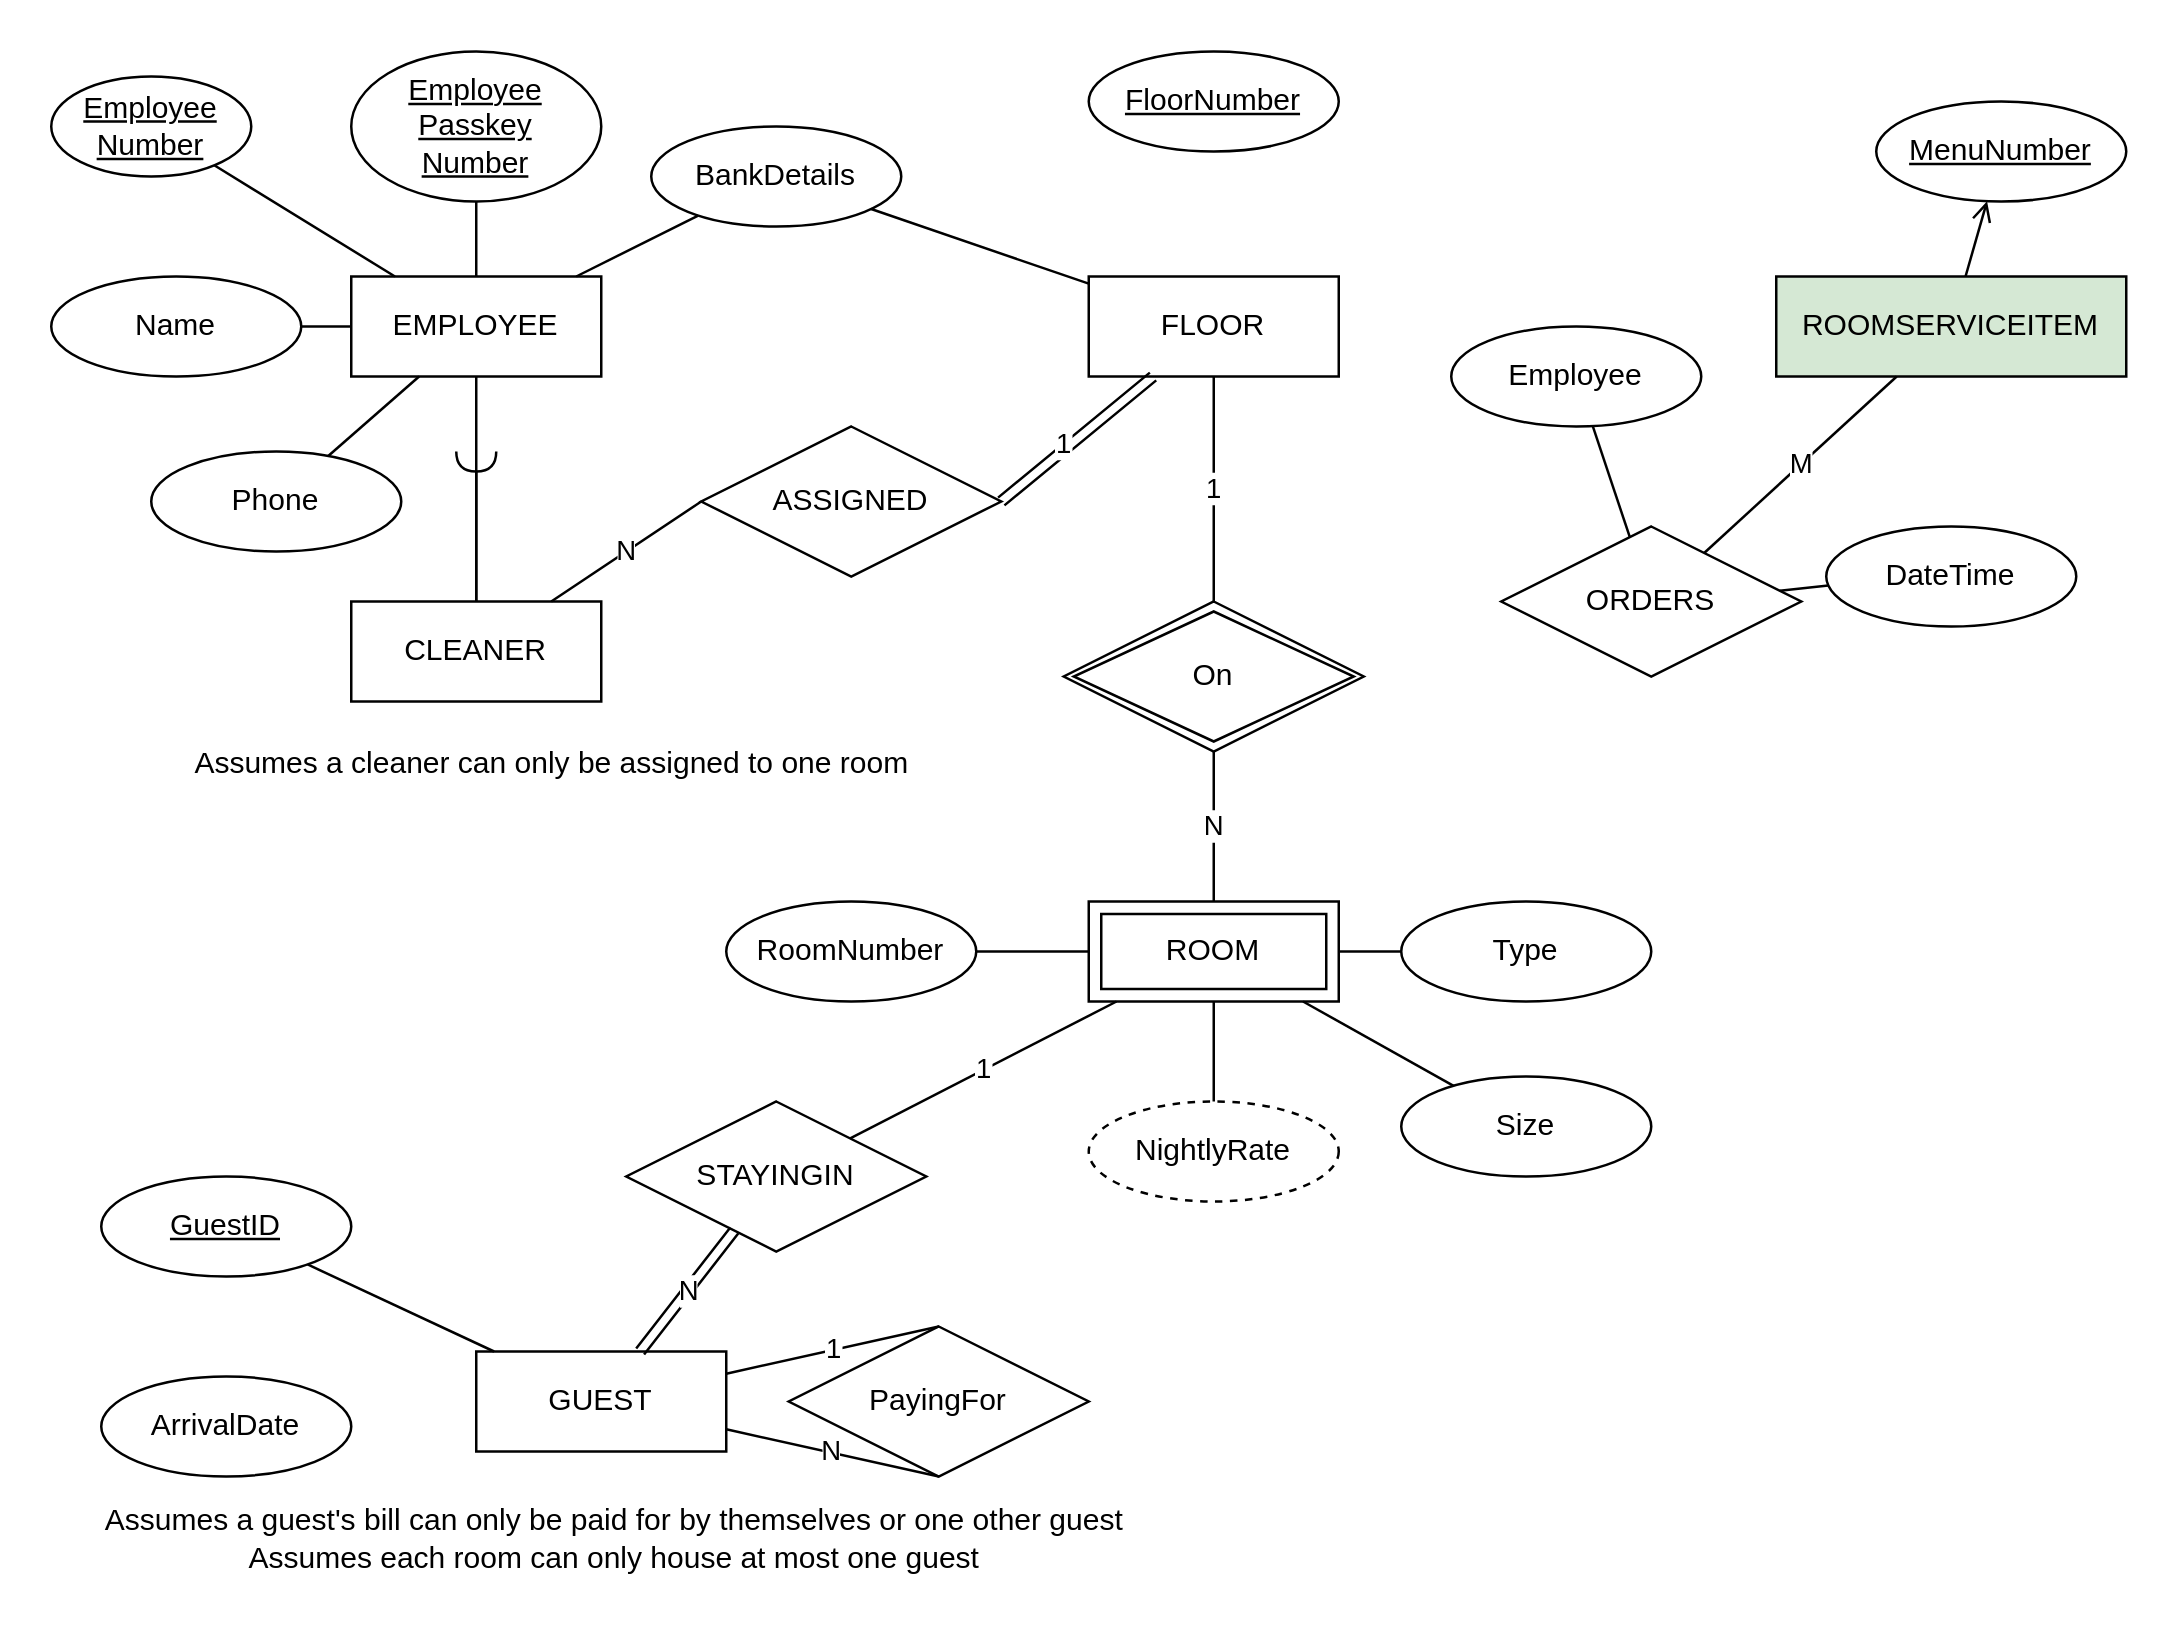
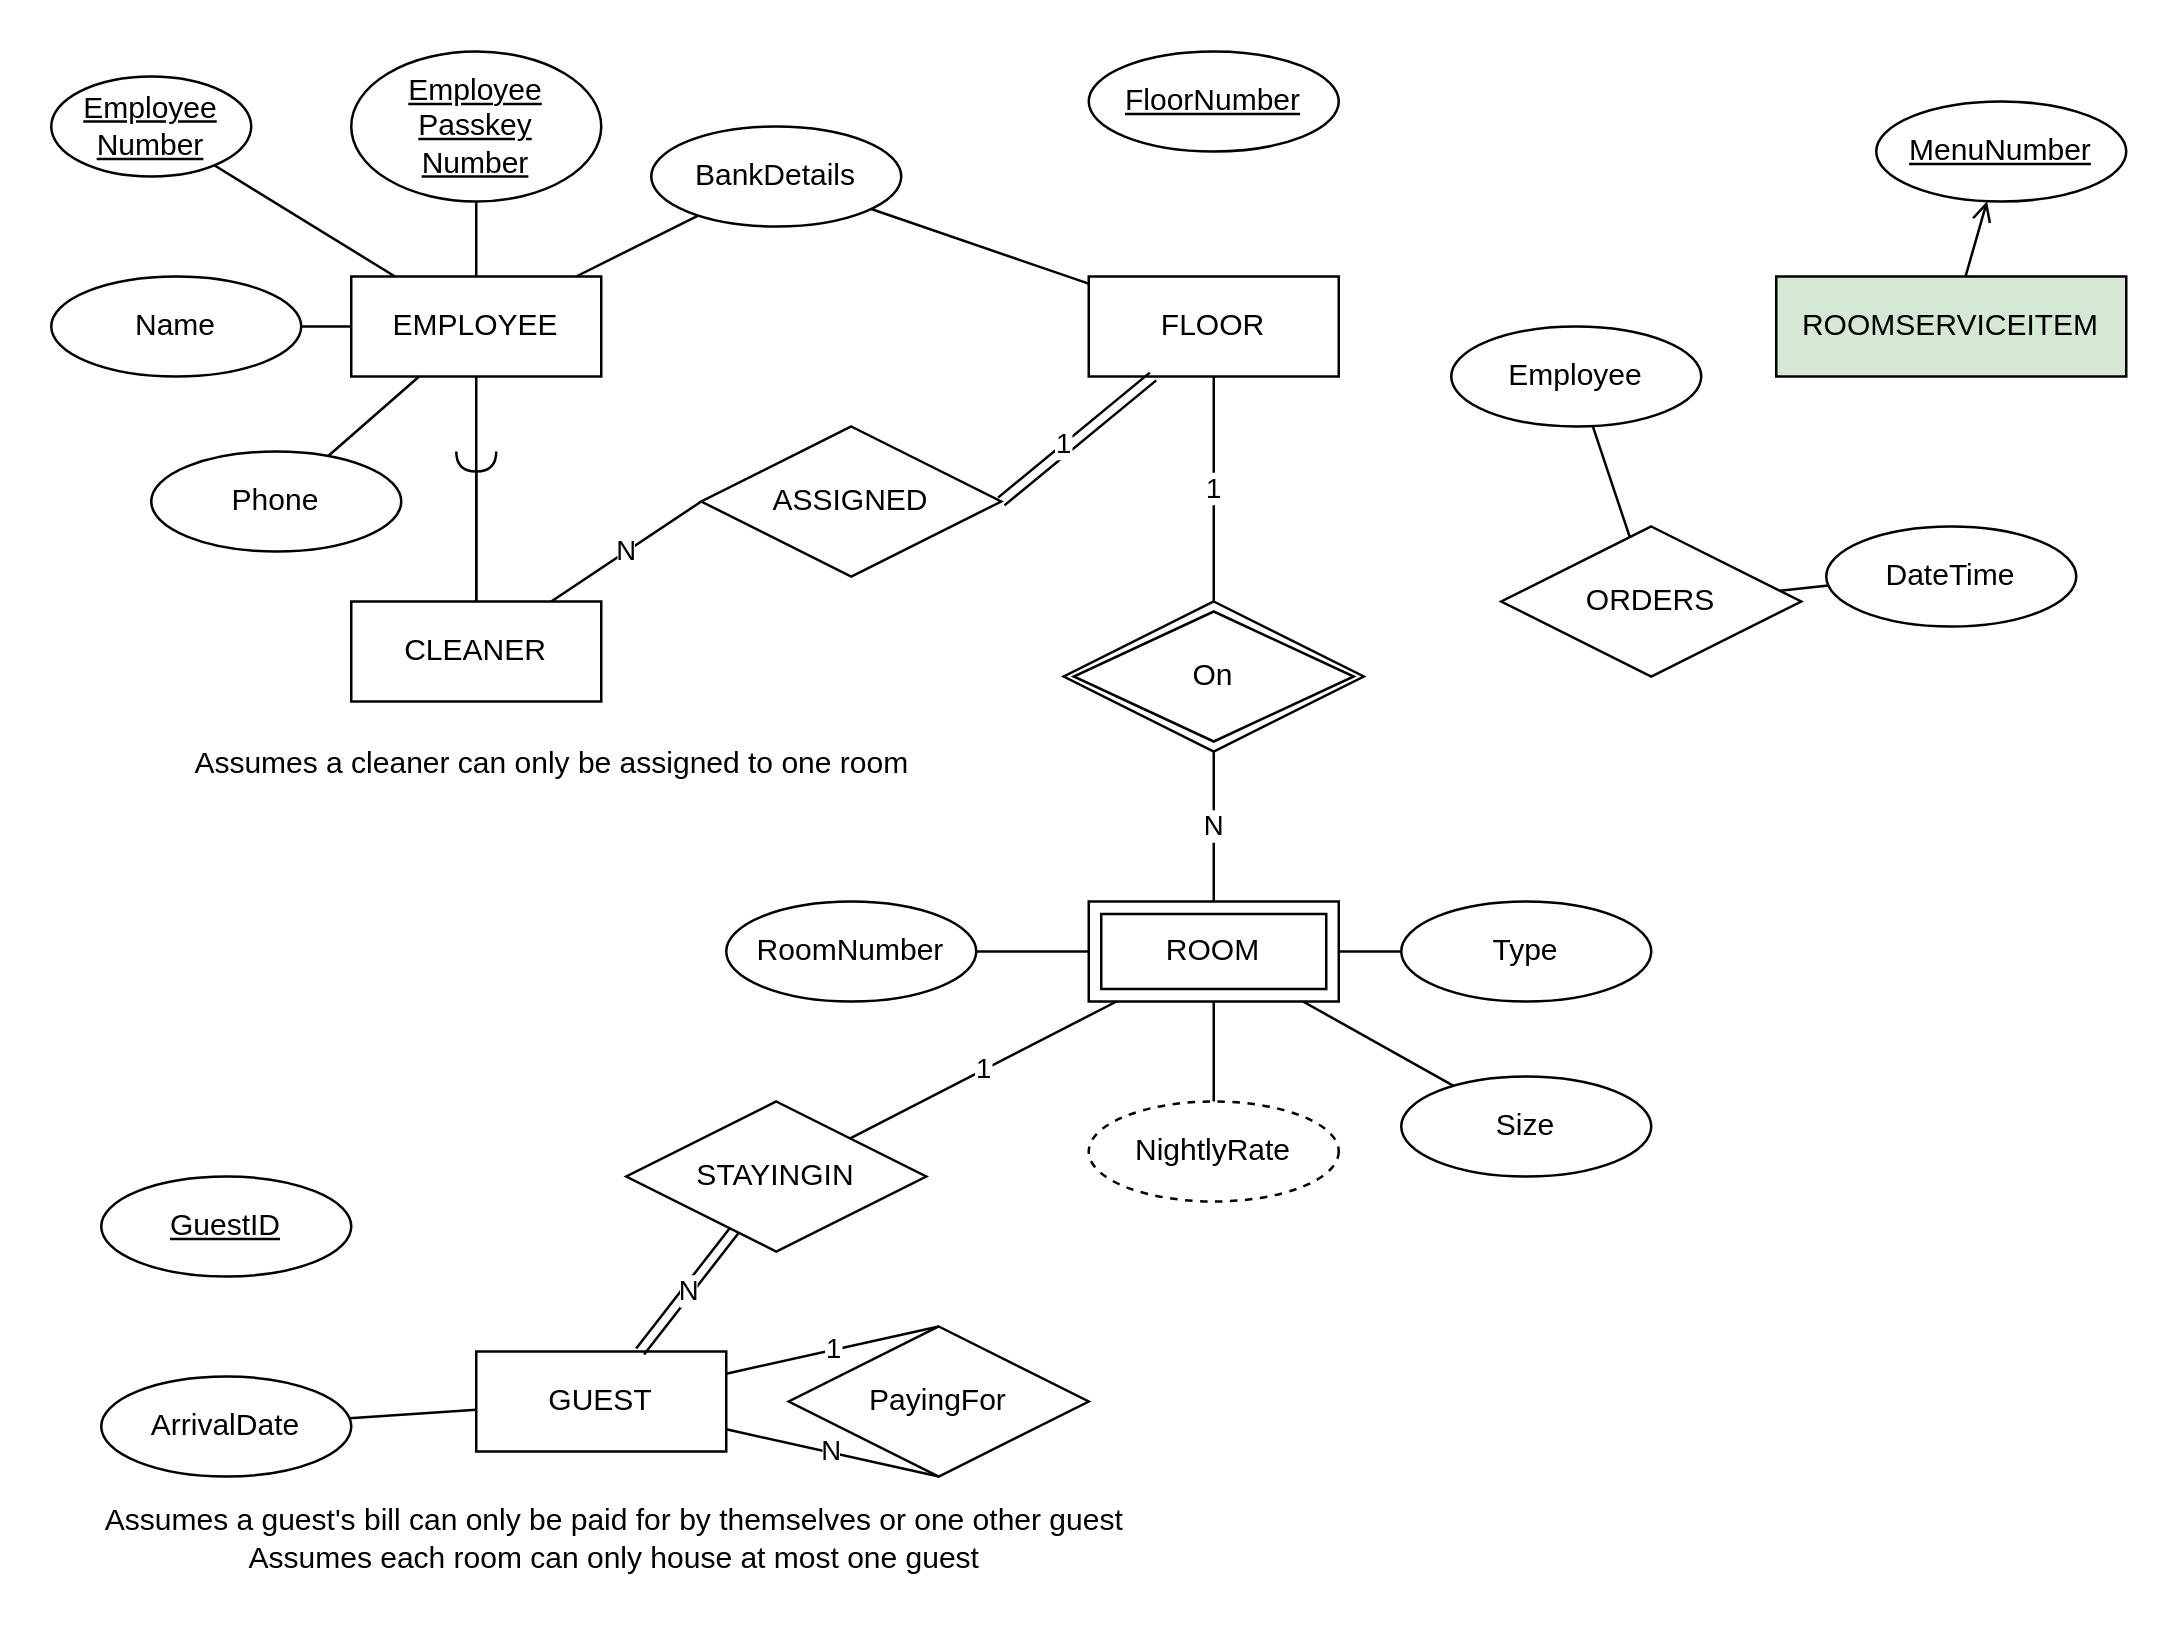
(1800, 465) -> none
(401, 1308) -> none
none -> (413, 1414)
